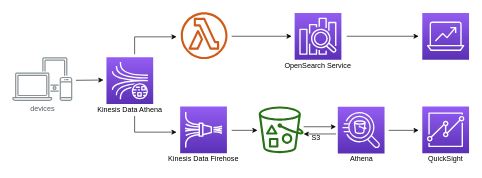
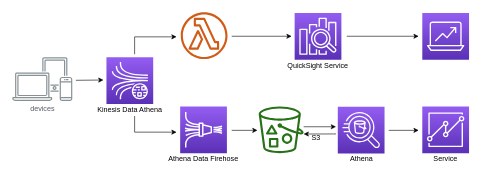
(318, 66) -> (318, 66)
(204, 159) -> (204, 159)
(446, 159) -> (446, 159)
